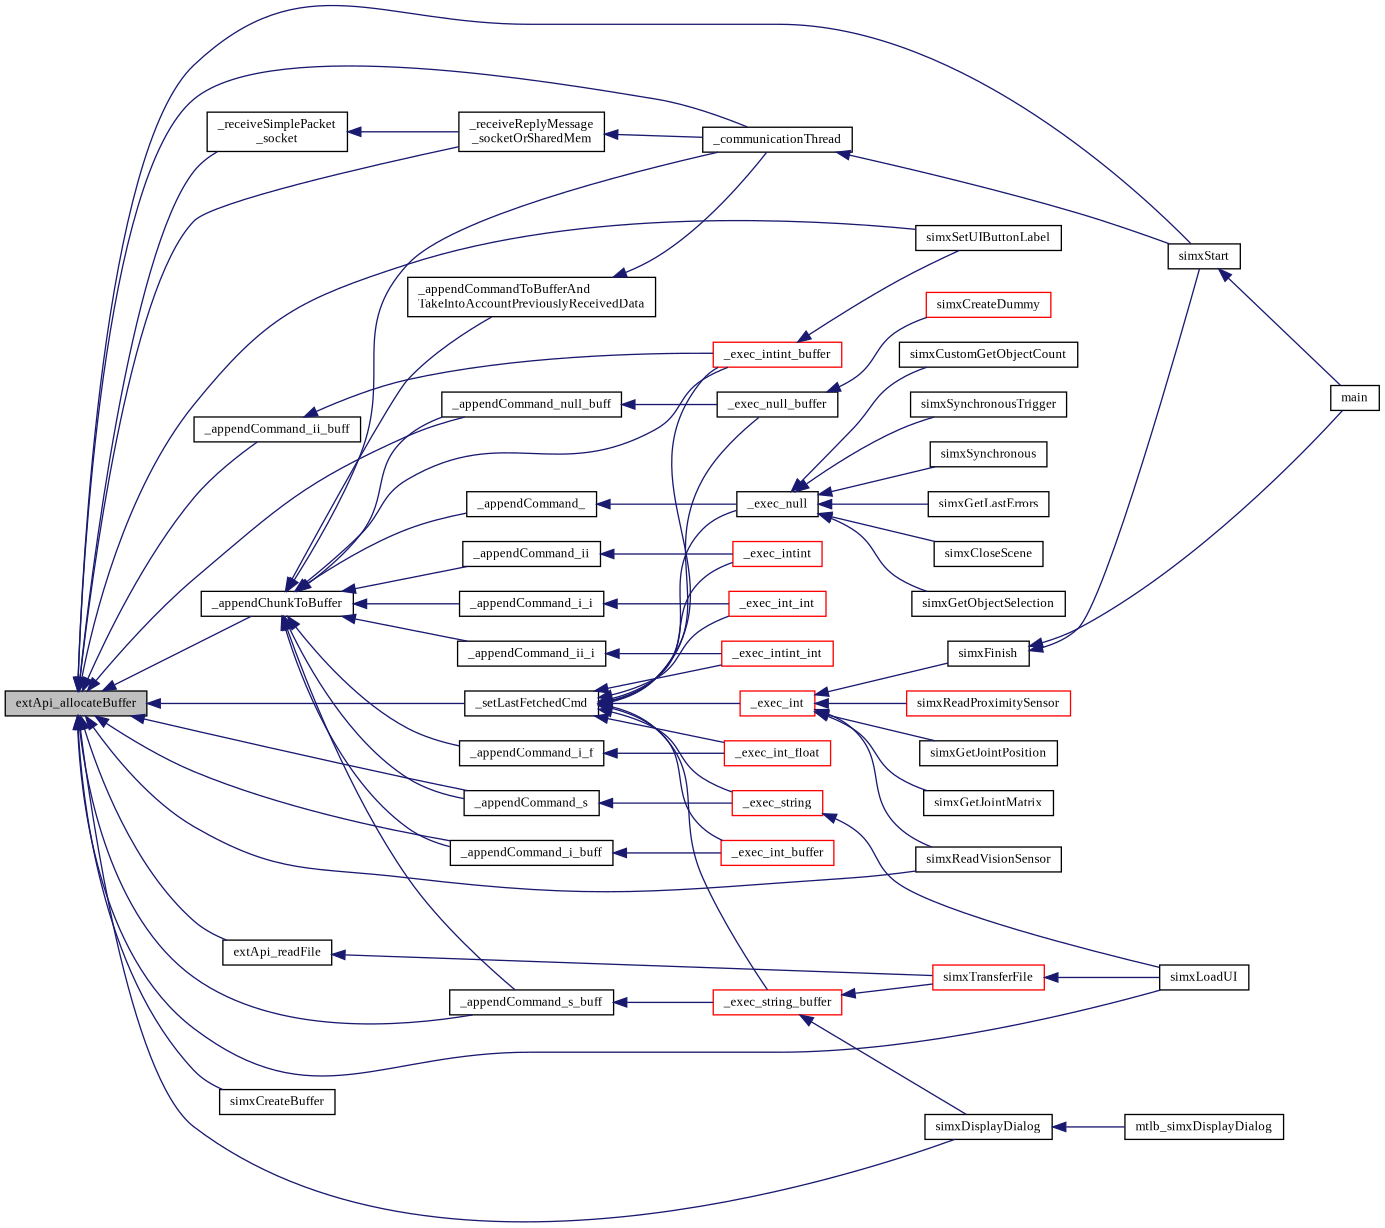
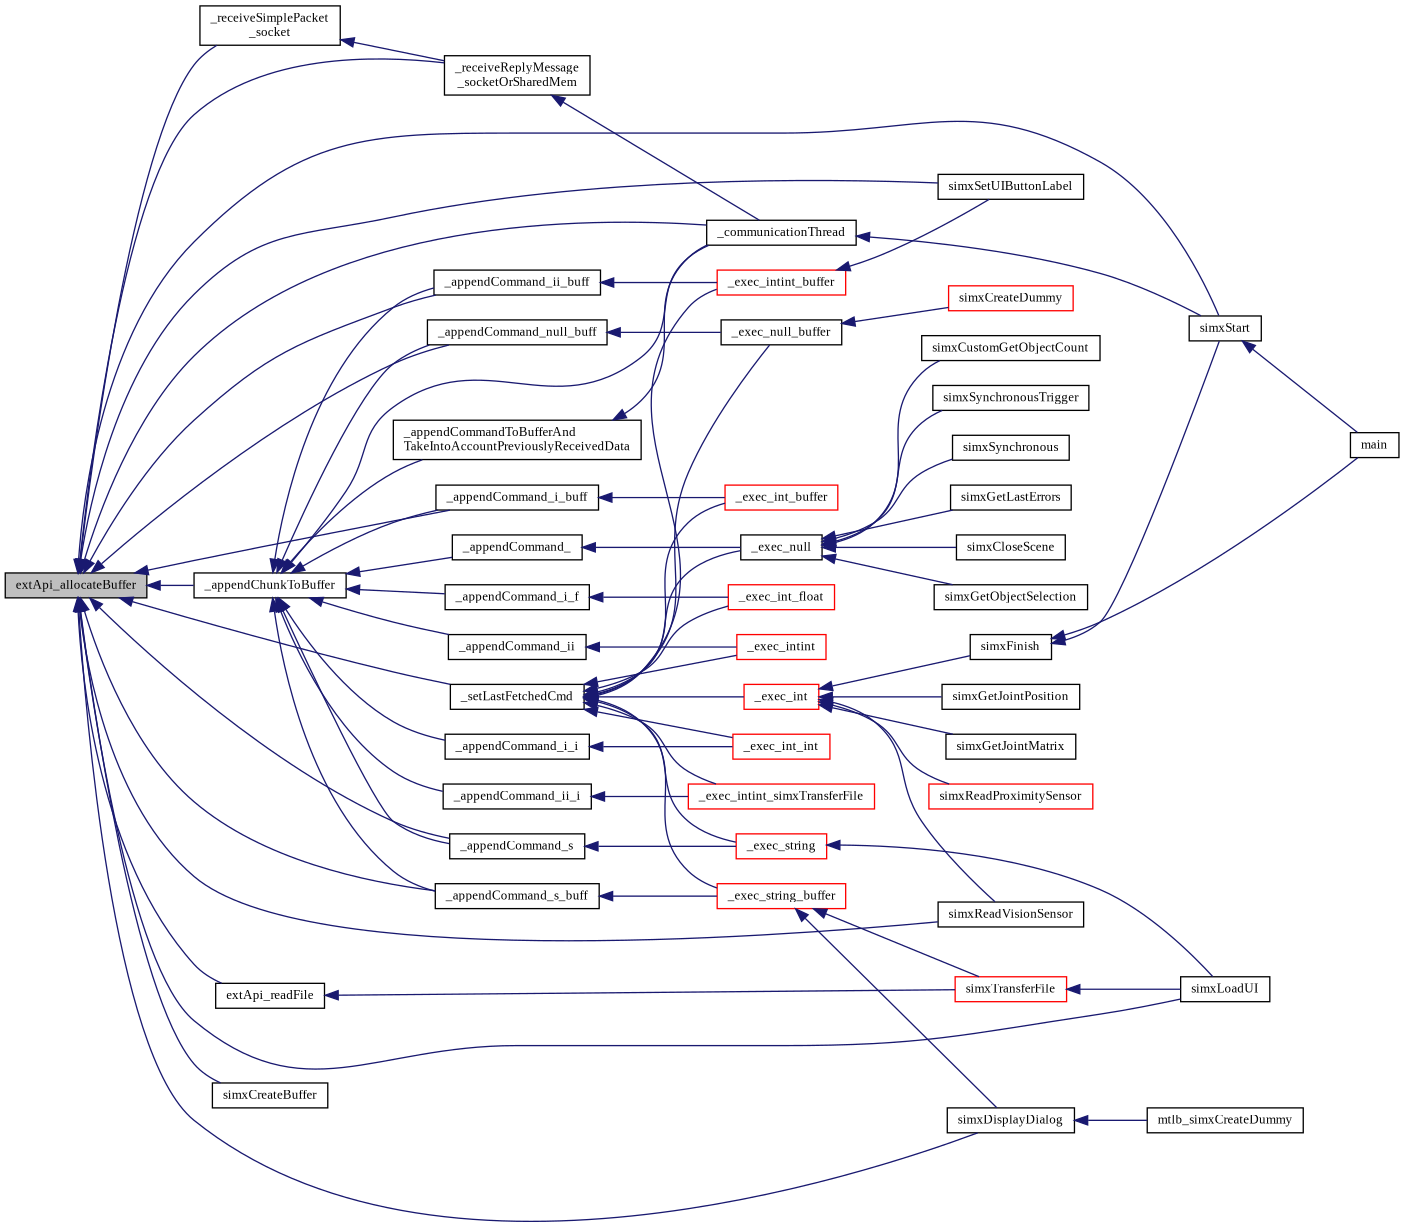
(507, 453) -> (315, 417)
(777, 654) -> (781, 796)
(1204, 1127) -> (1225, 1120)
